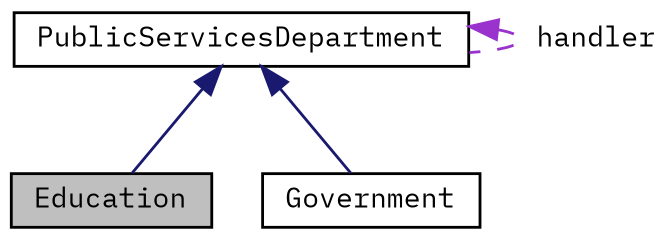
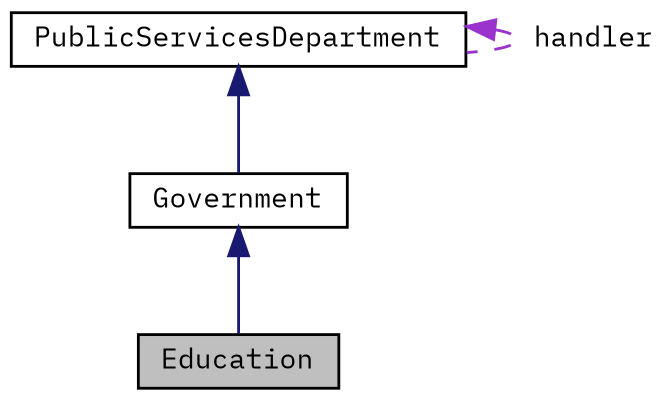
(167, 131) -> (239, 295)
